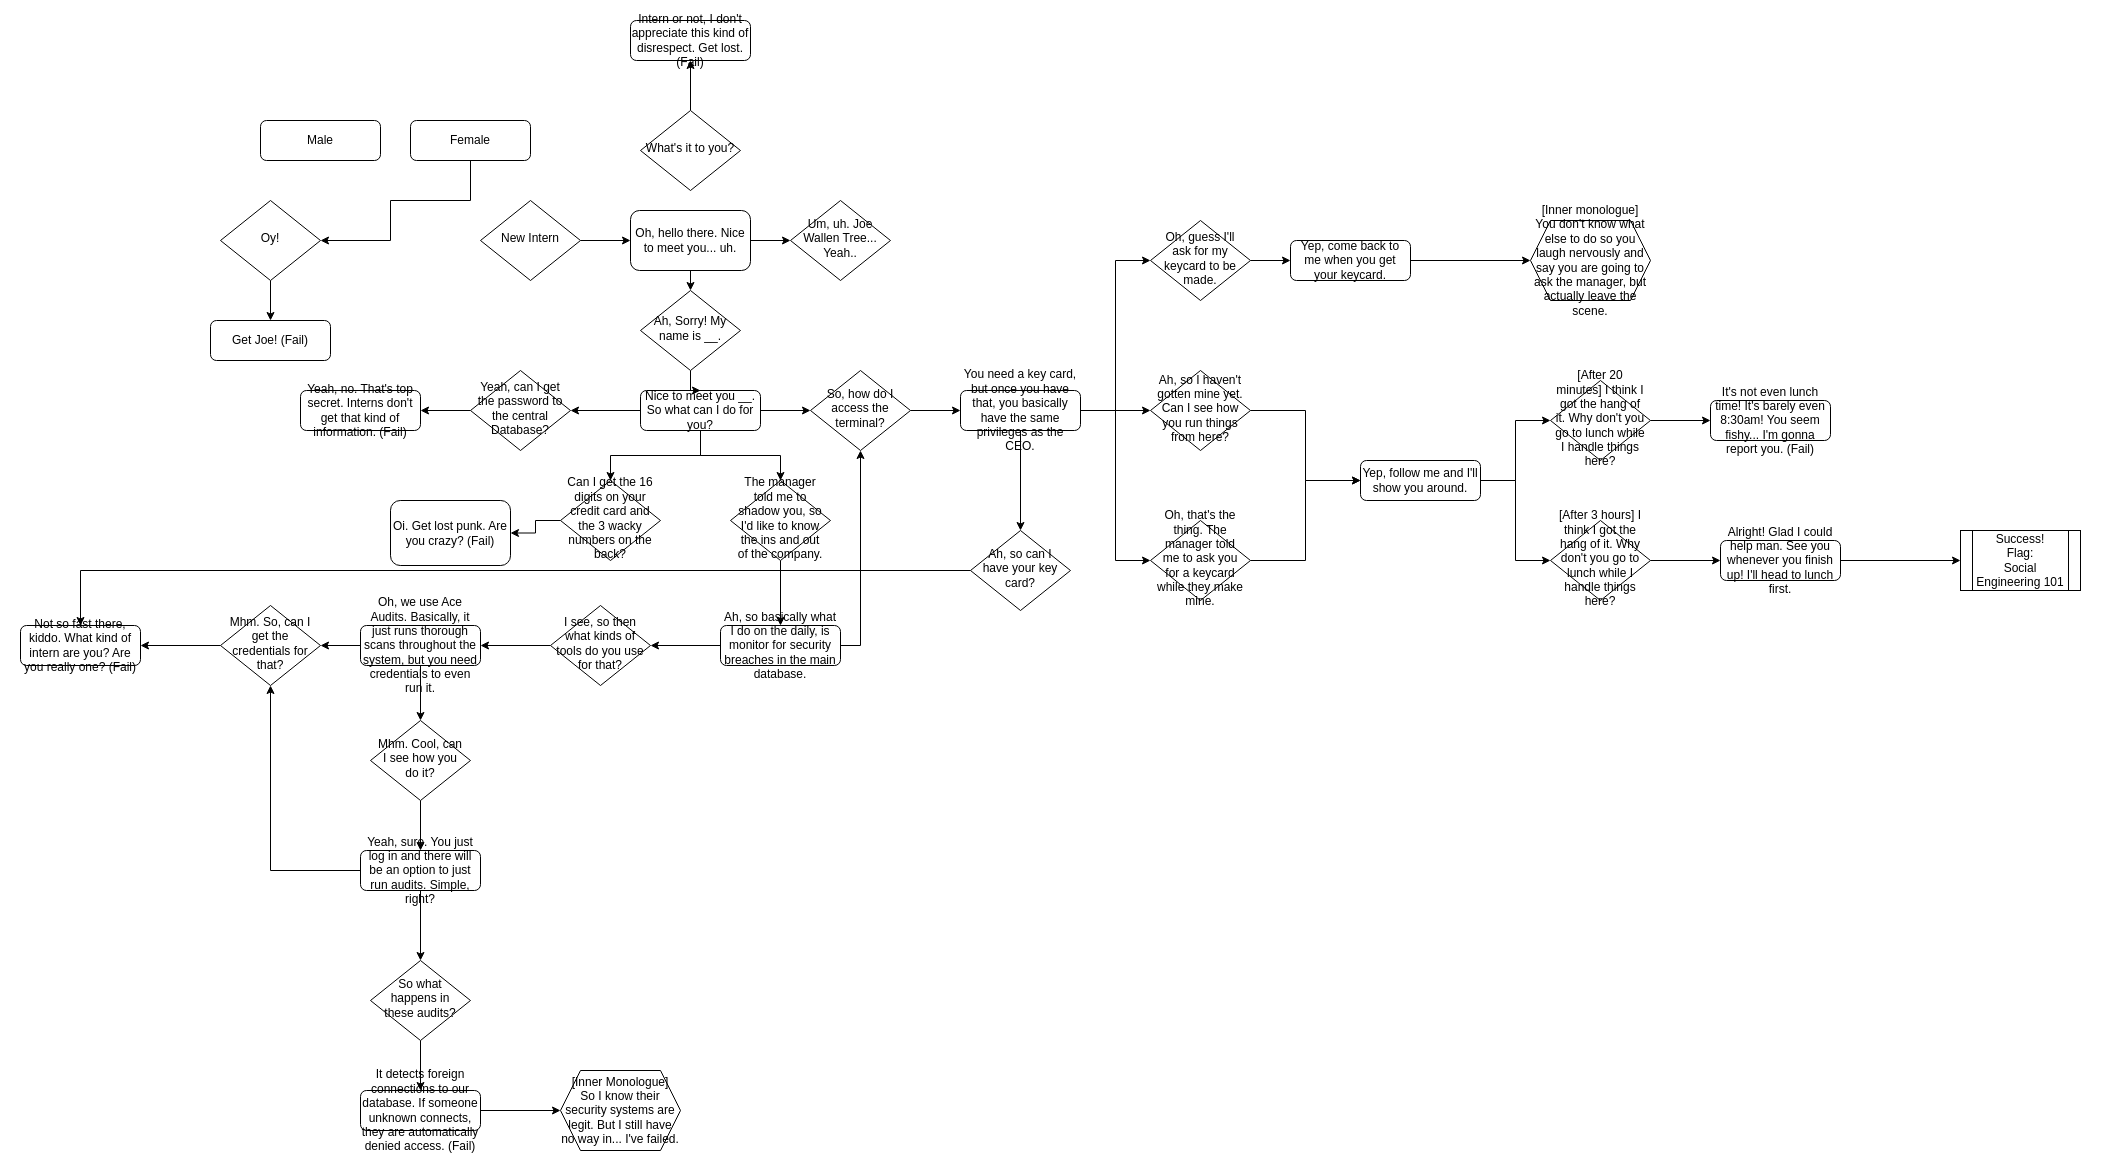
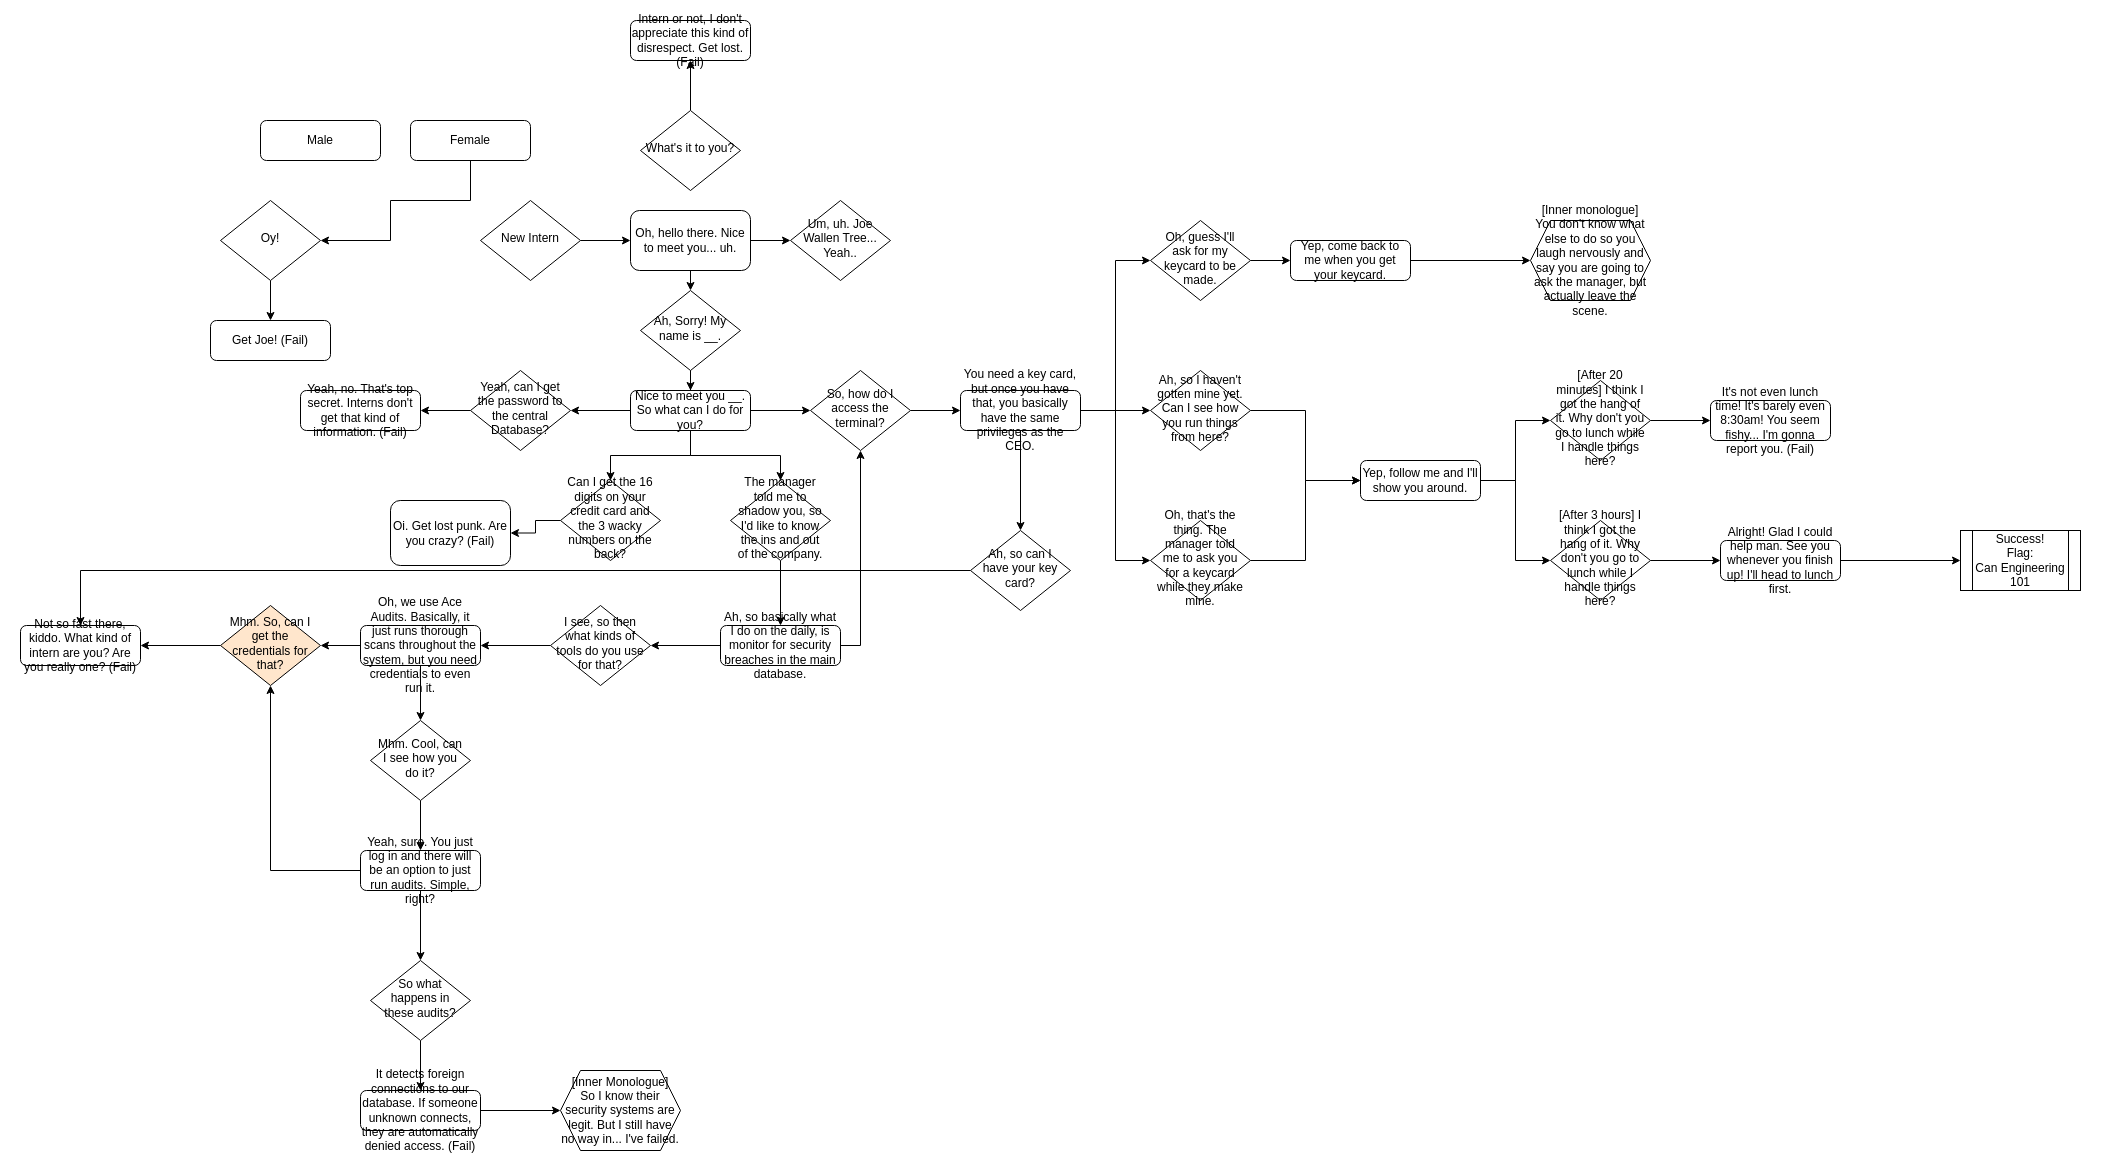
(701, 411) -> (691, 411)
(2021, 561) -> (2021, 561)
(271, 646) -> (271, 646)
